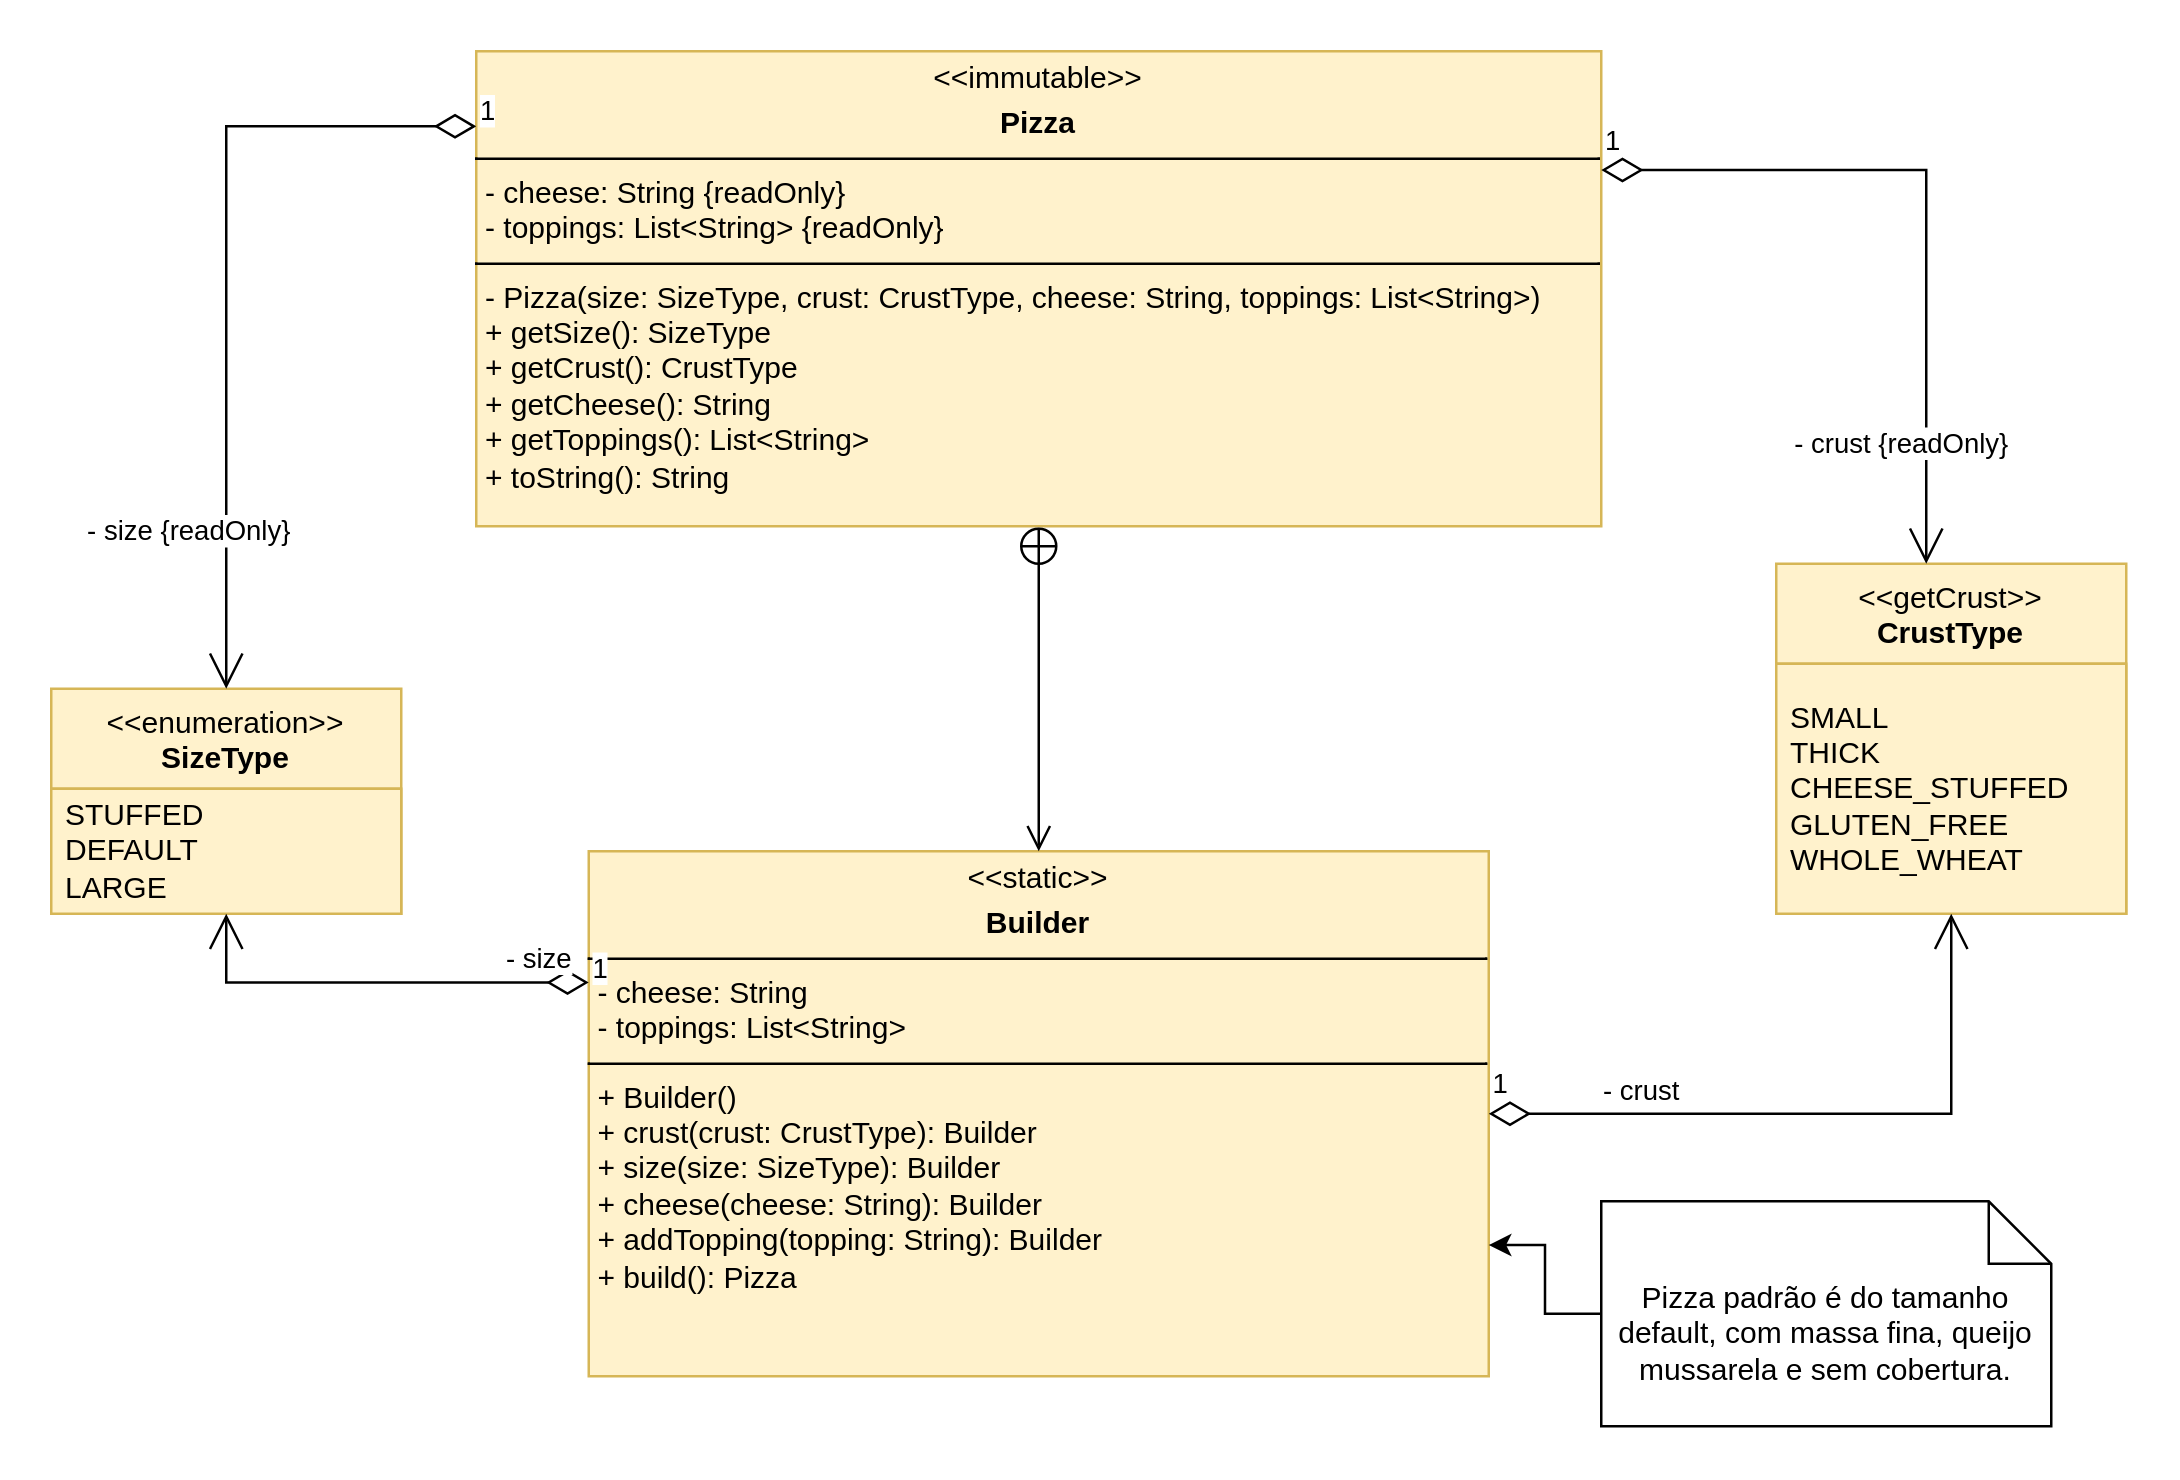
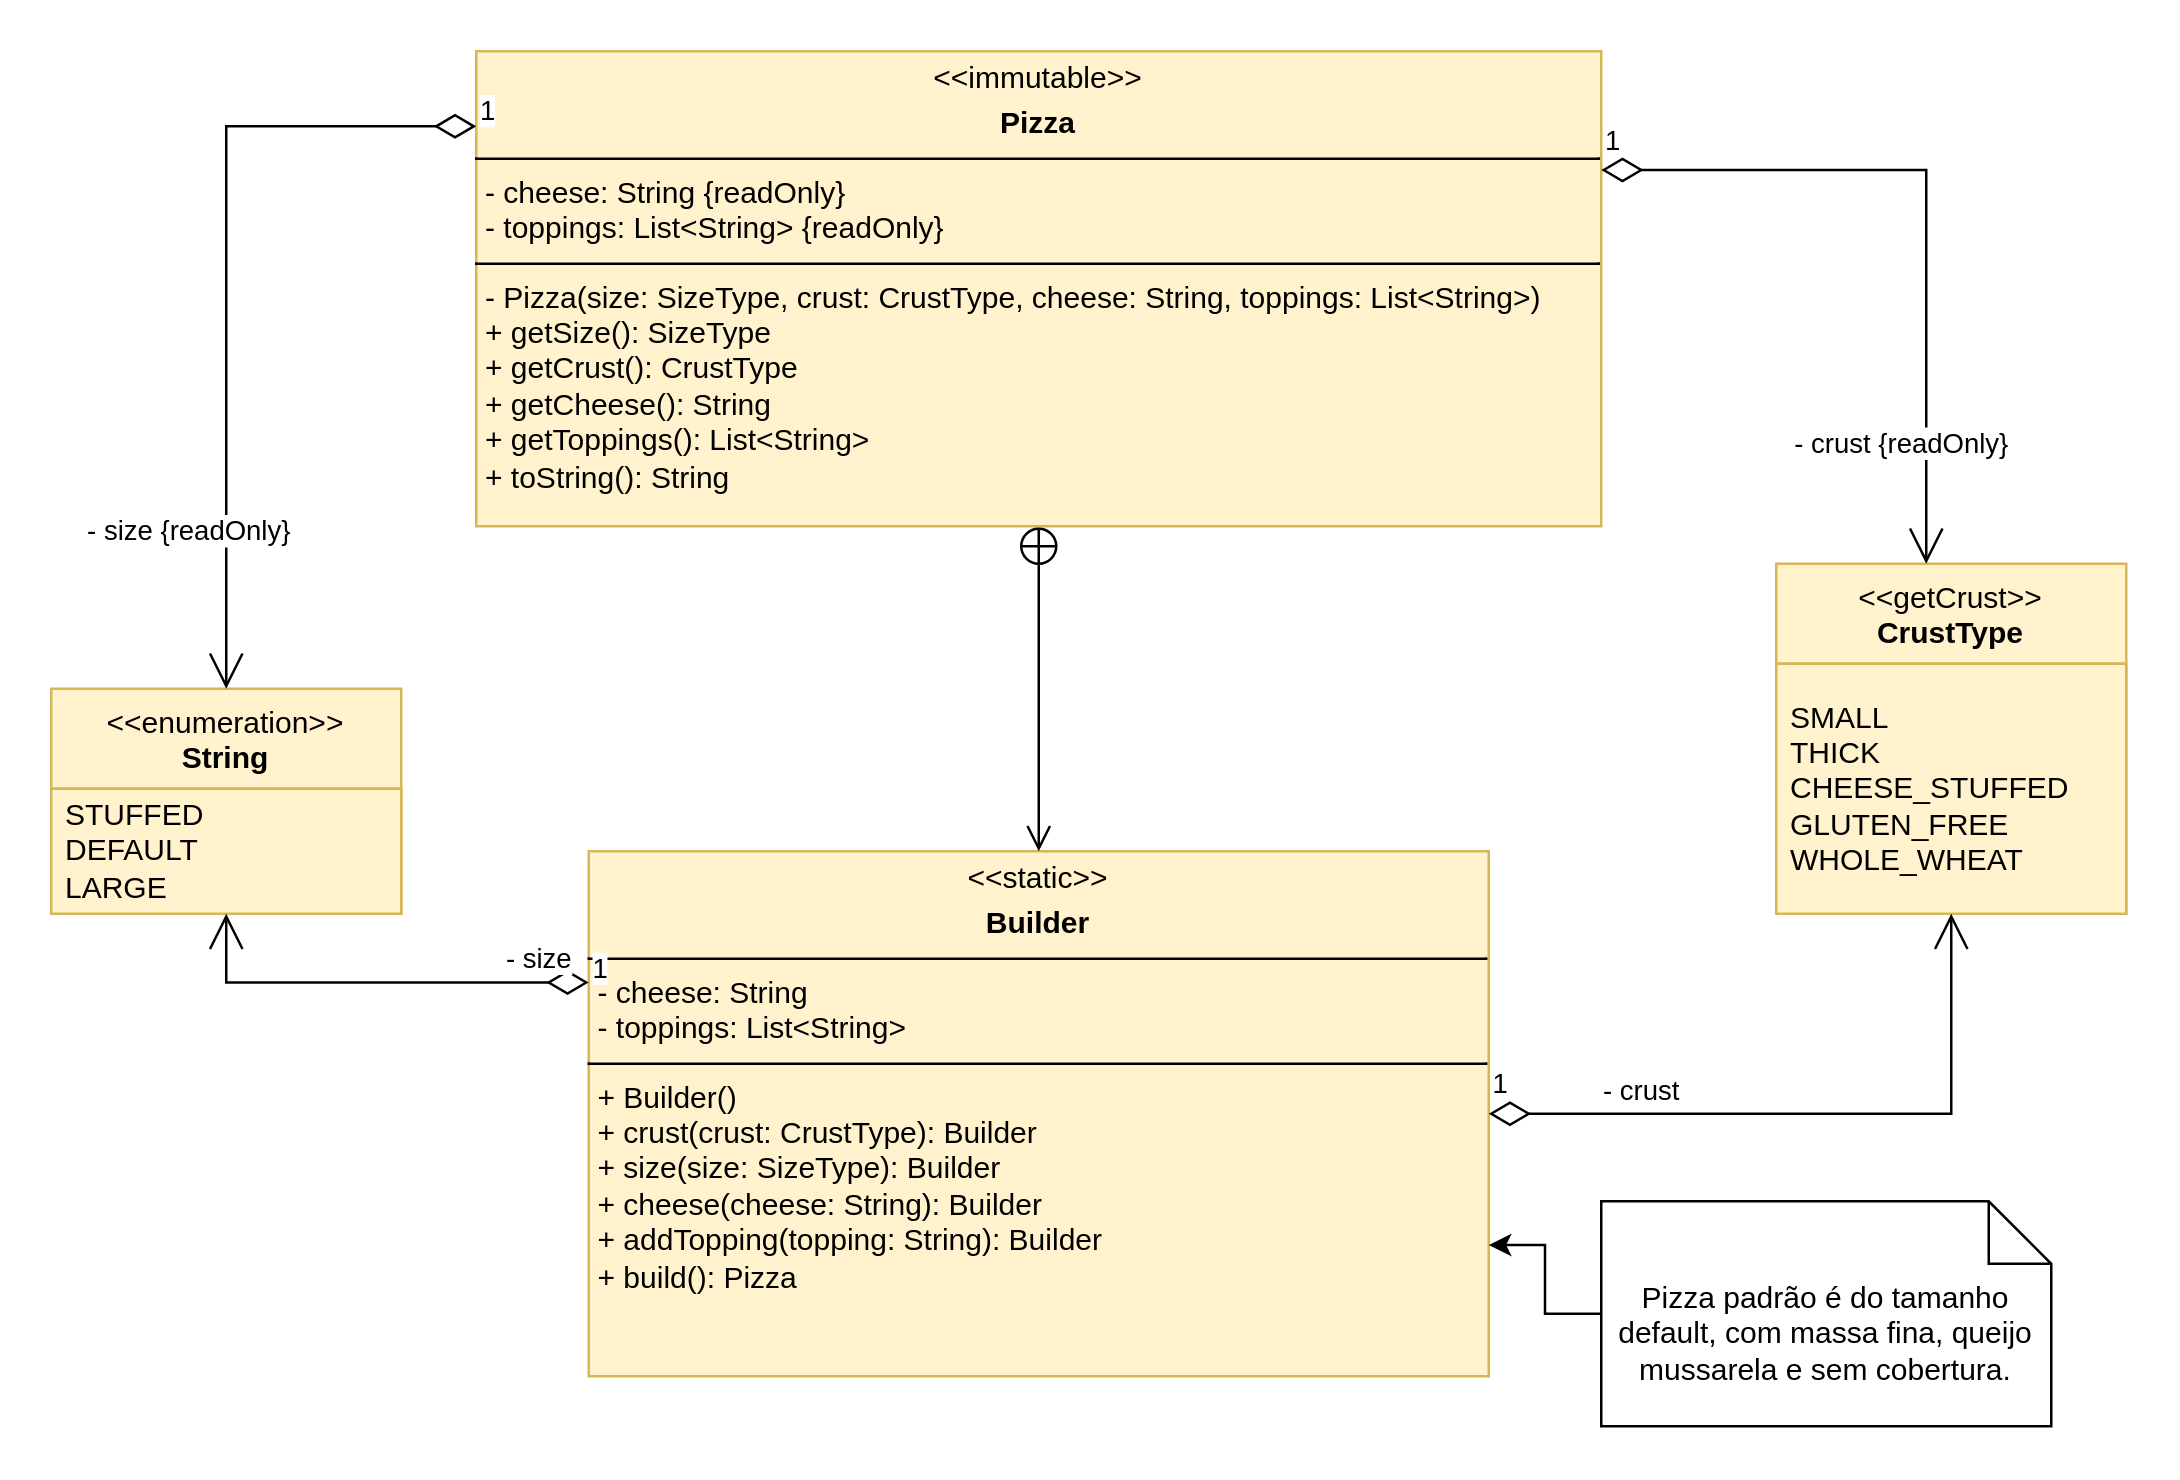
(226, 742) -> (226, 742)
